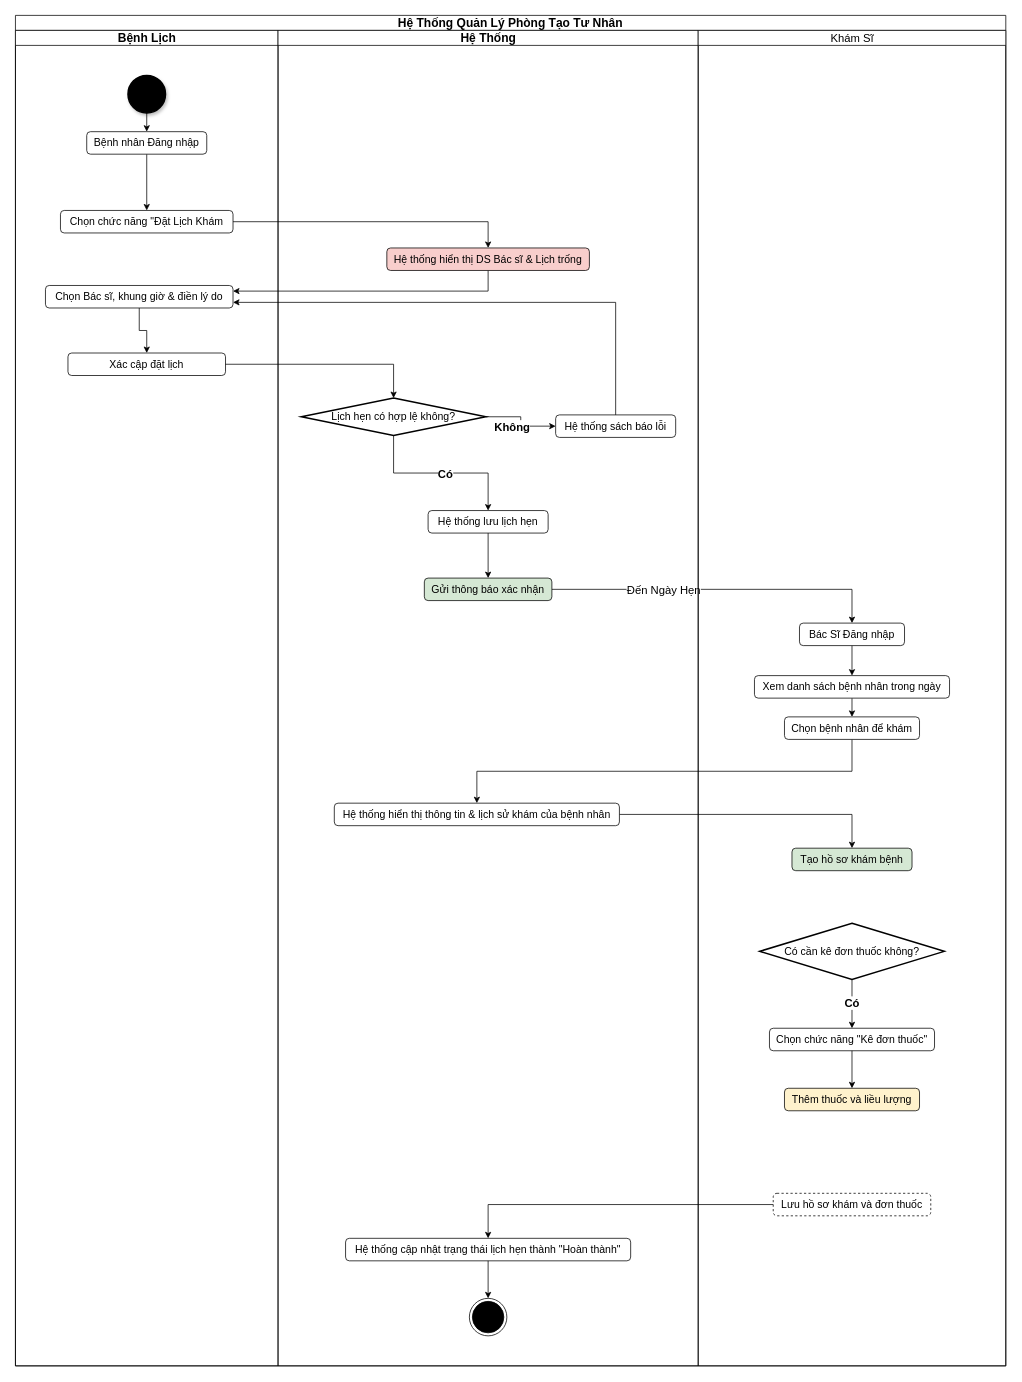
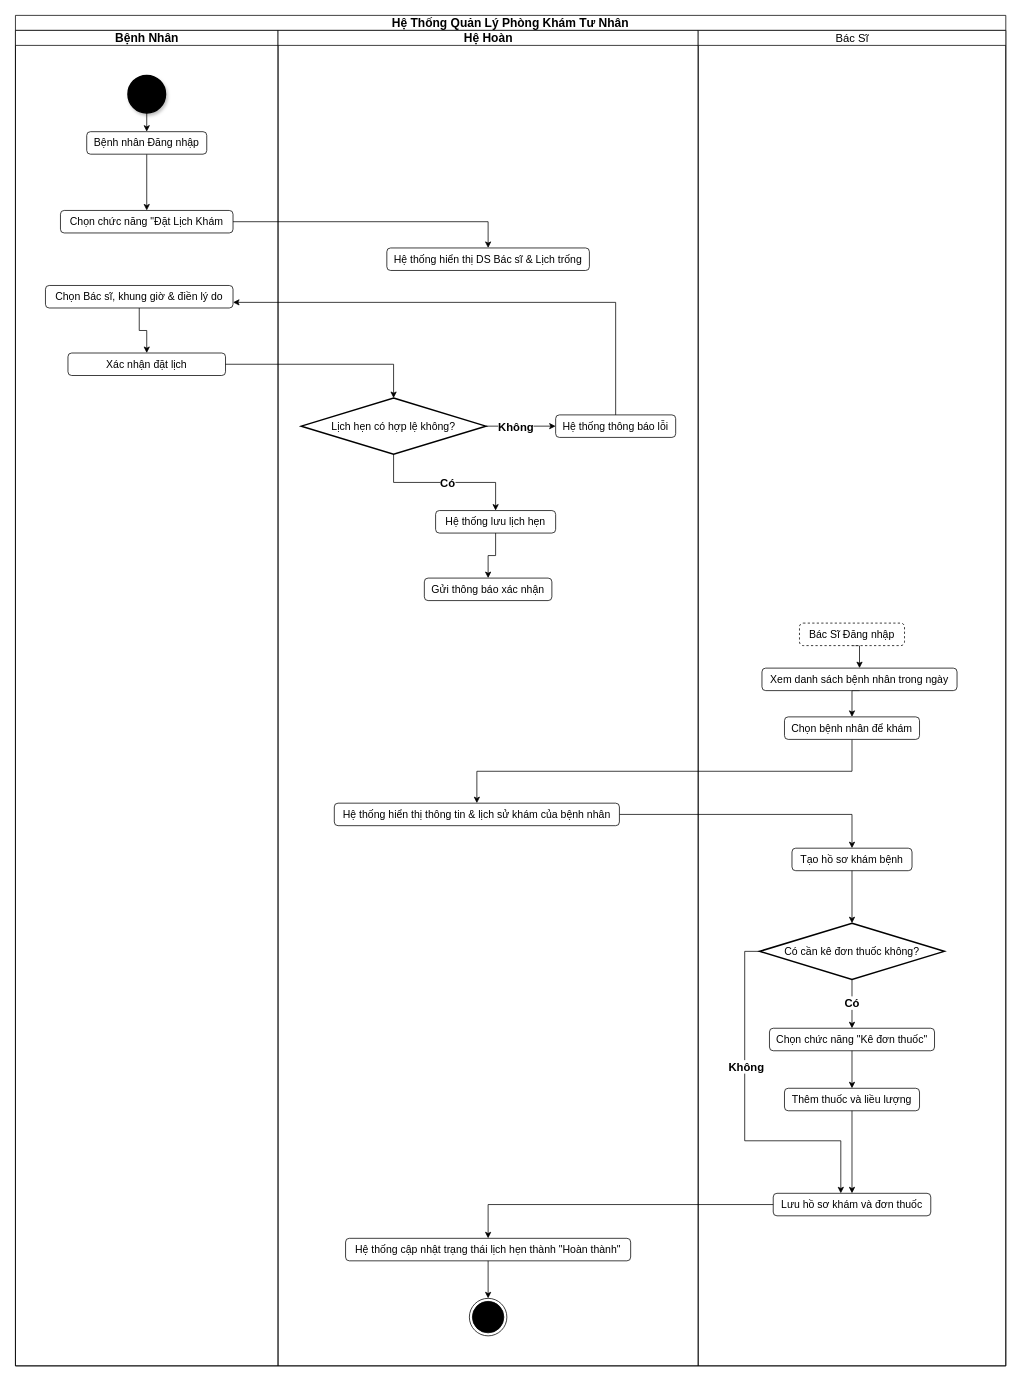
(510, 23) -> (510, 23)
(147, 38) -> (147, 38)
(488, 38) -> (488, 38)
(852, 38) -> (852, 38)
(488, 259) -> (488, 259)
(488, 291) -> none
(147, 364) -> (147, 364)
(393, 417) -> (393, 426)
(615, 427) -> (615, 427)
(488, 522) -> (495, 522)
(488, 589) -> (488, 589)
(703, 589) -> none
(852, 634) -> (852, 634)
(852, 687) -> (859, 679)
(852, 859) -> (852, 859)
none -> (852, 916)
(852, 1099) -> (852, 1099)
none -> (744, 1110)
none -> (852, 1186)
(852, 1204) -> (852, 1204)
